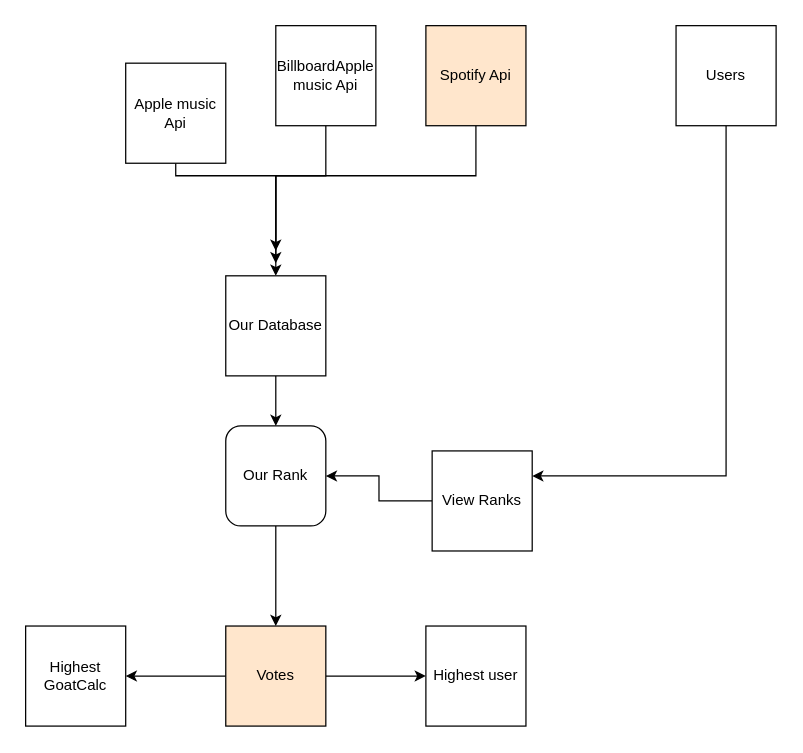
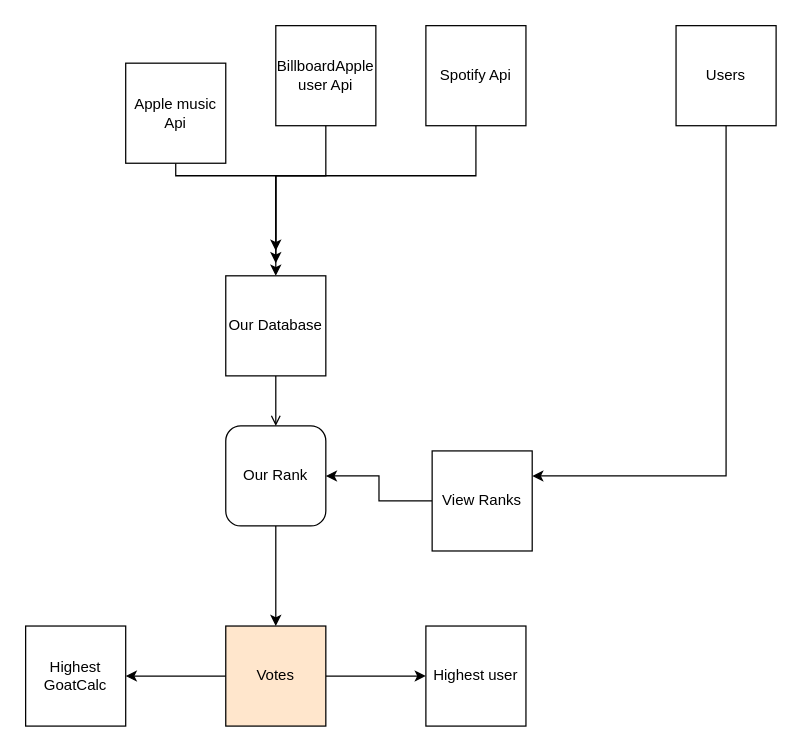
(326, 76) -> (326, 76)
(476, 76) -> (476, 76)
(276, 416) -> (276, 418)
